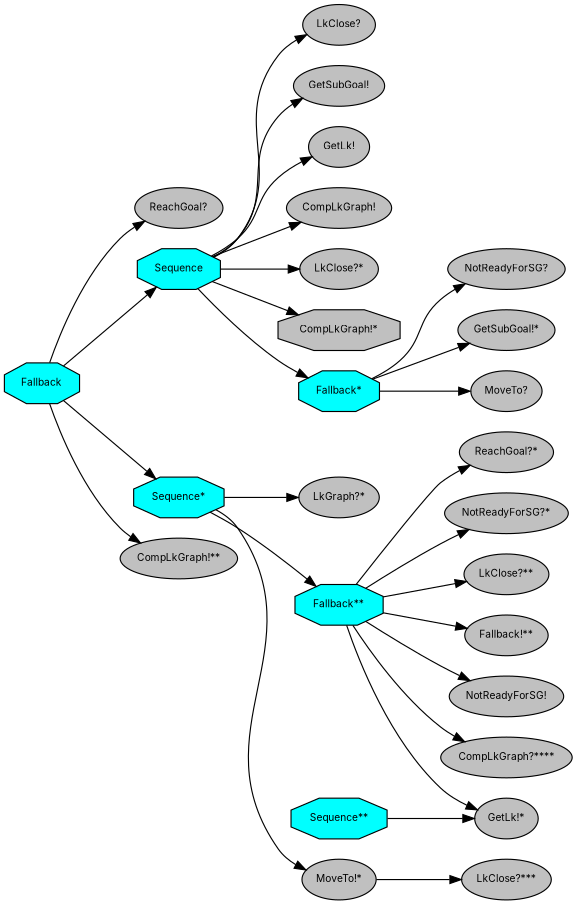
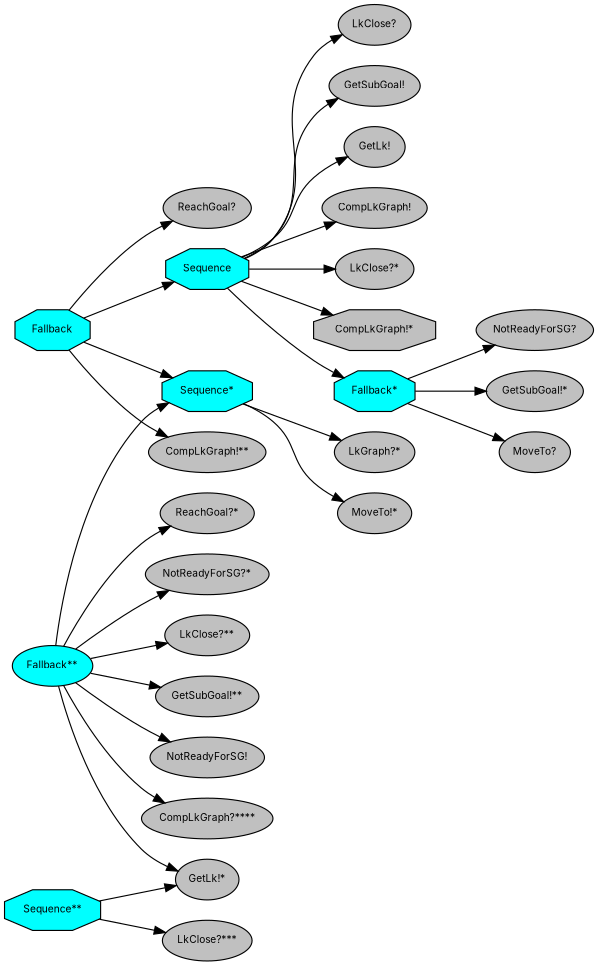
(260, 543) -> (87, 517)
(339, 605) -> (53, 666)
(506, 635) -> (207, 696)
(413, 880) -> (127, 925)
